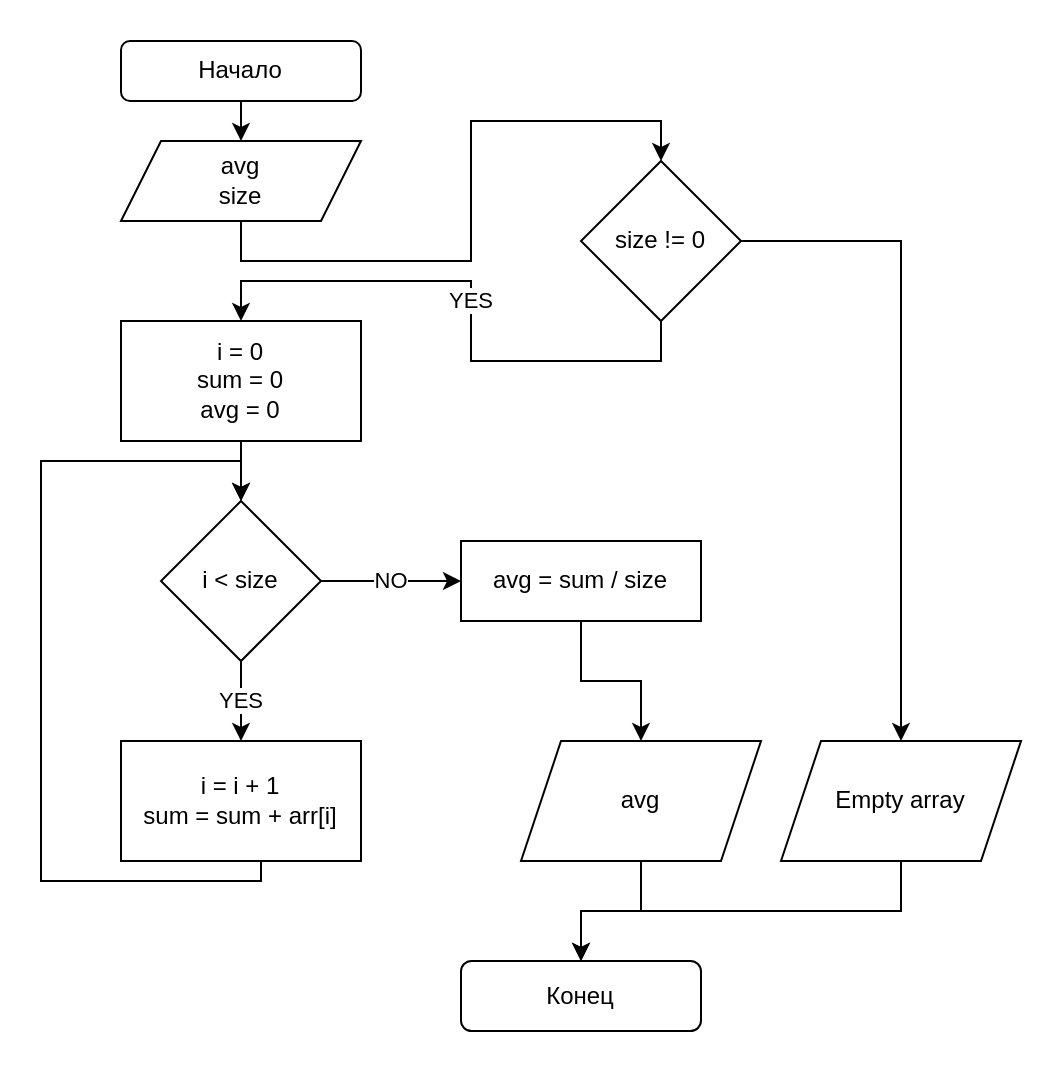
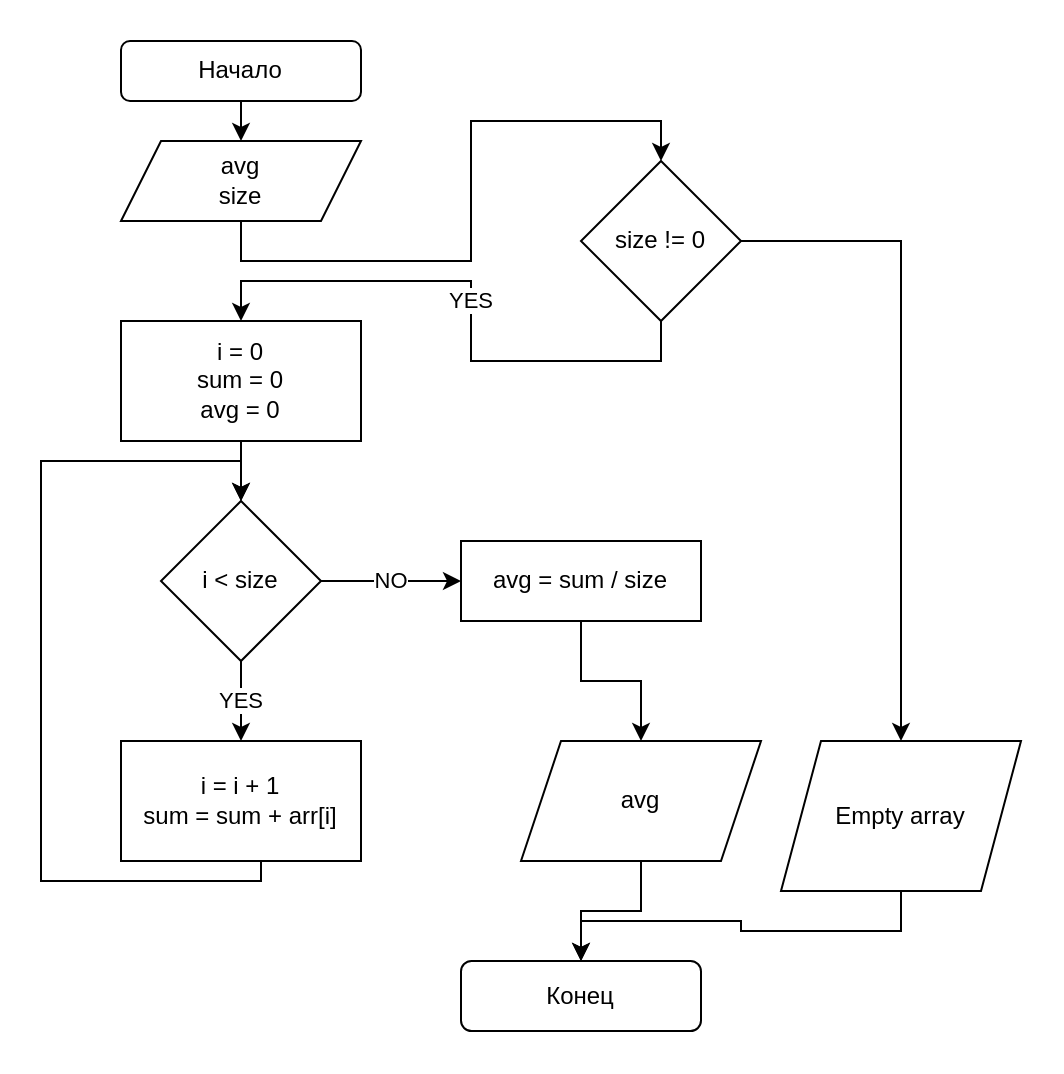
(901, 801) -> (901, 816)
